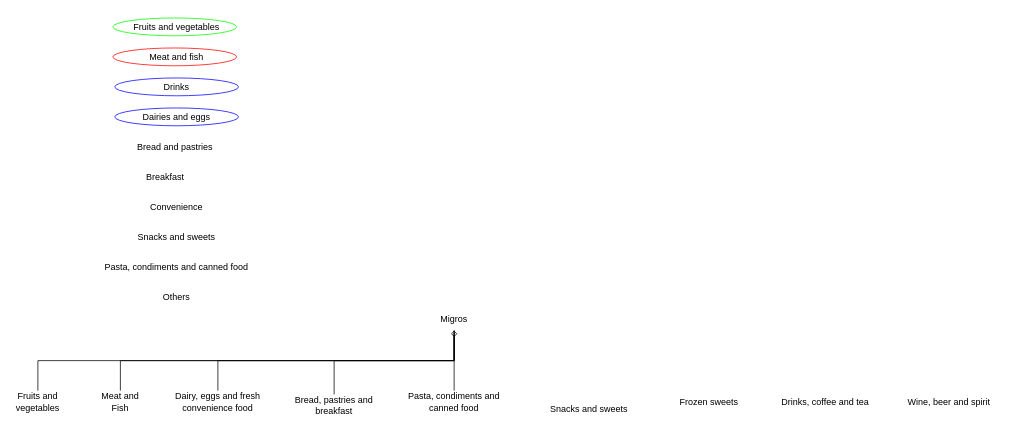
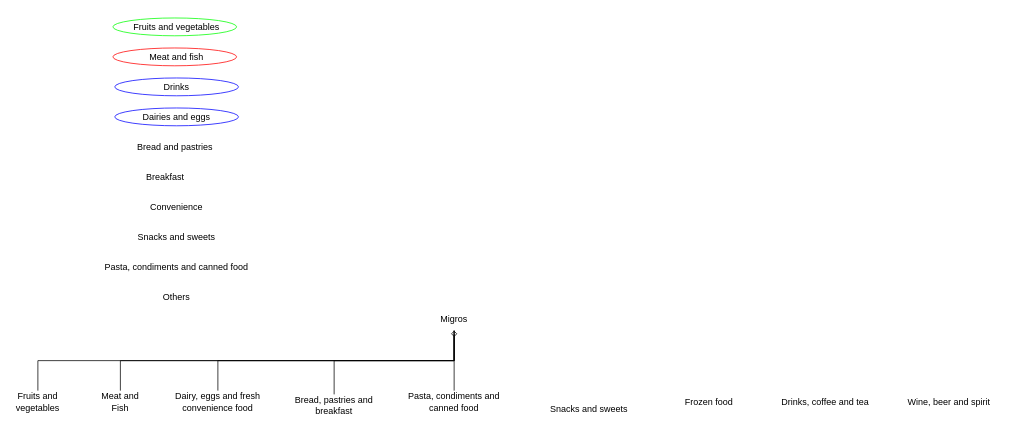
(709, 402) -> (709, 402)
